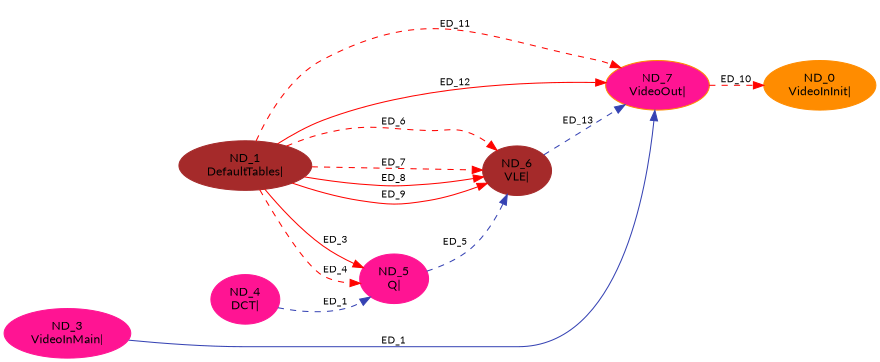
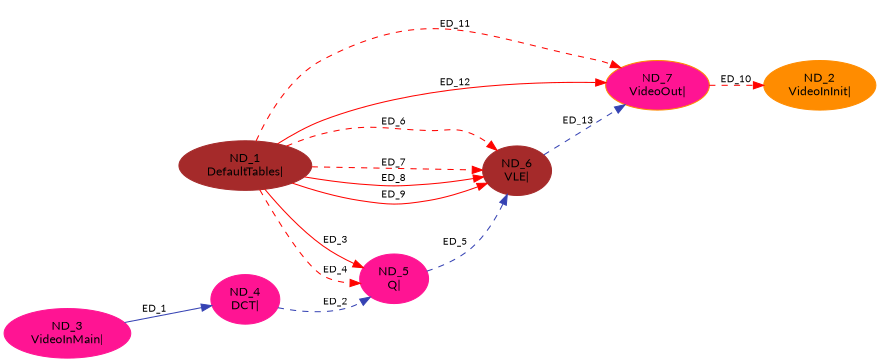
(820, 85) -> (820, 85)
(336, 302) -> (336, 302)
(466, 347) -> (163, 315)
